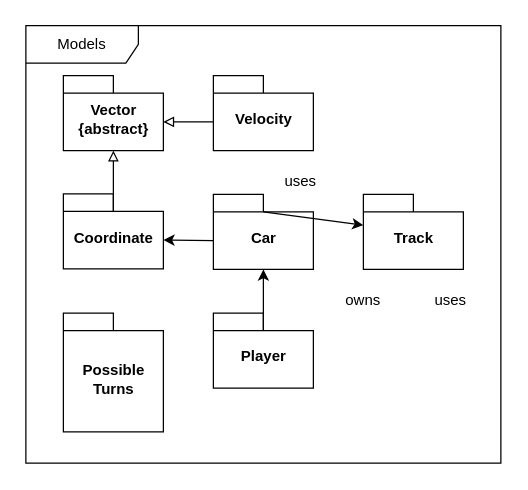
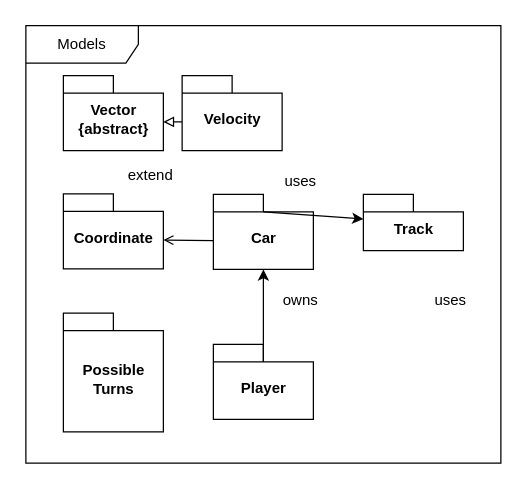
(263, 113) -> (232, 113)
none -> (151, 176)
(113, 177) -> none
(413, 232) -> (413, 223)
(173, 240) -> (170, 240)
(363, 301) -> (301, 301)
(263, 351) -> (263, 382)
